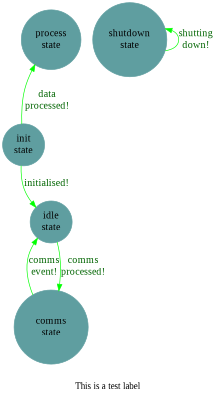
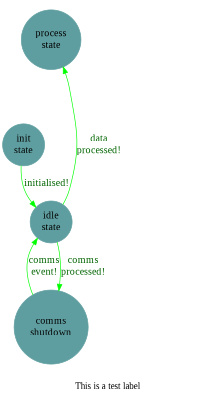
(130, 40) -> none
(23, 97) -> (77, 139)
(51, 327) -> (51, 327)
